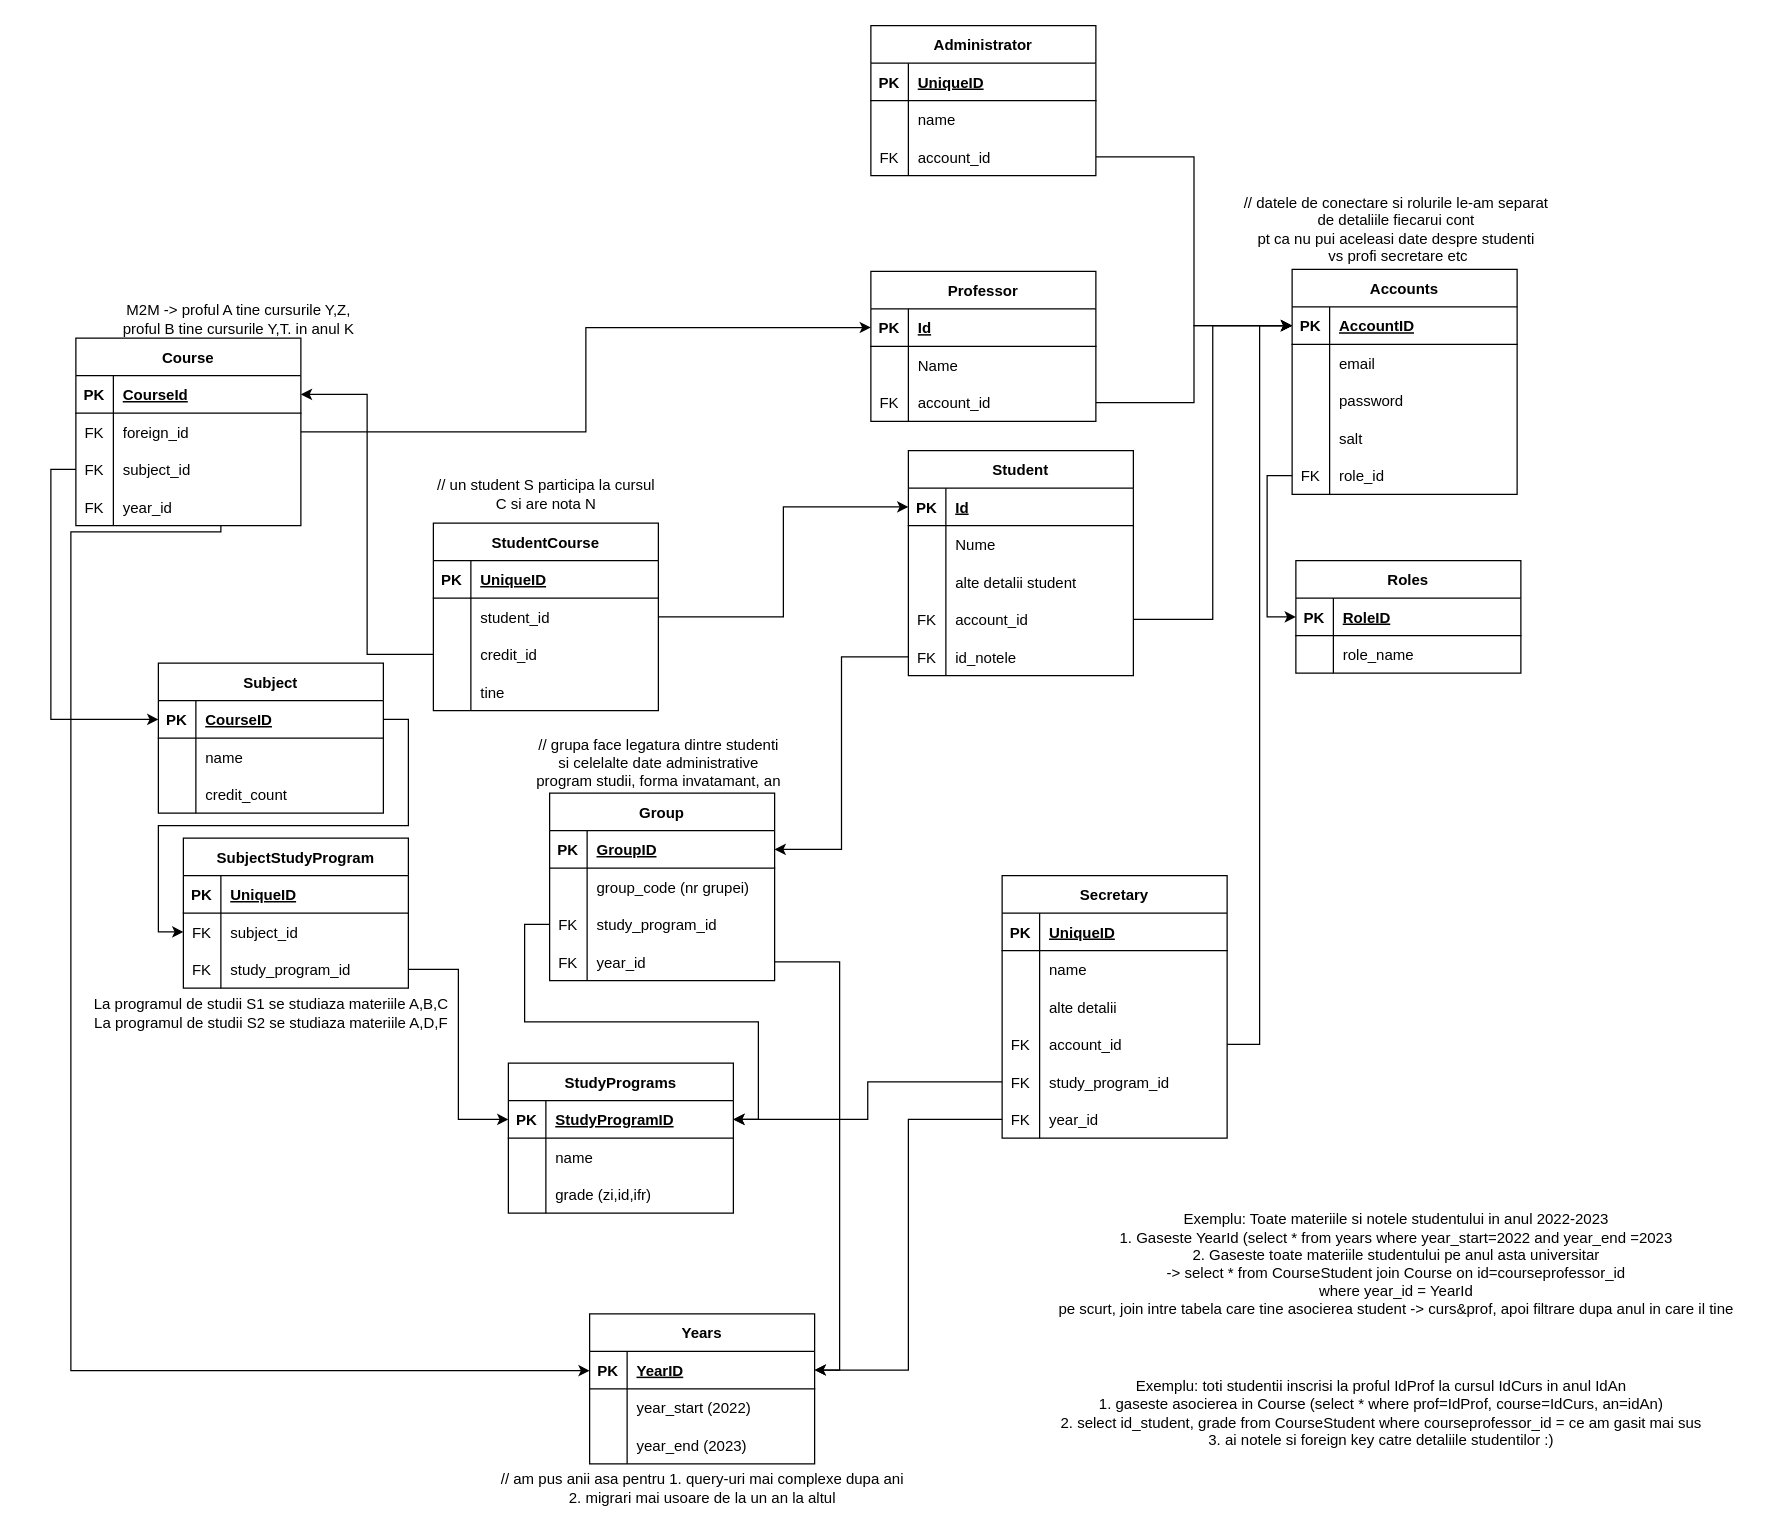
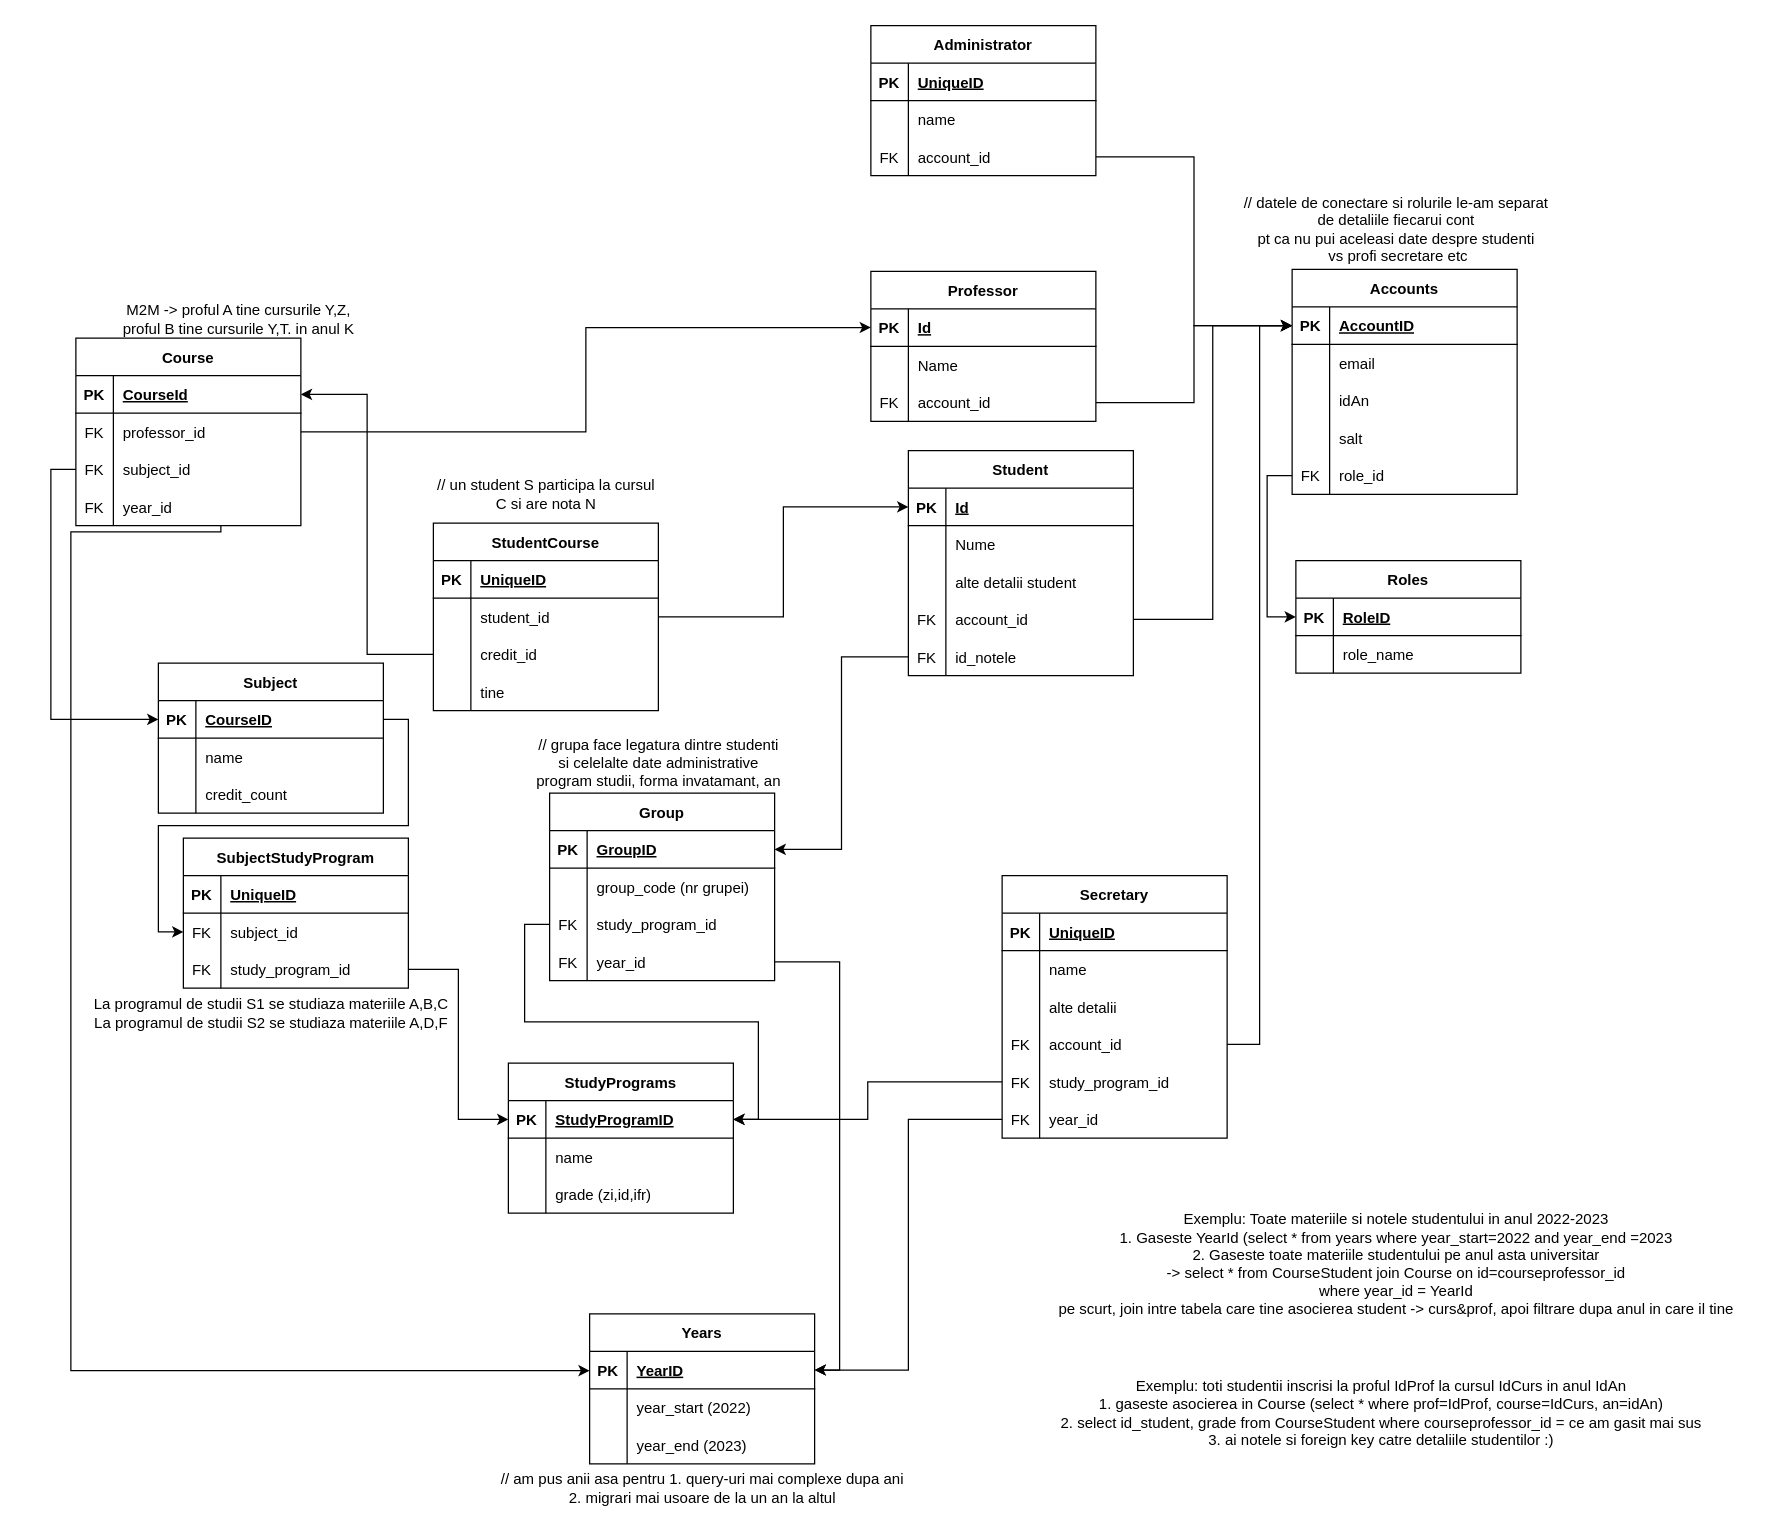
(1372, 401) -> (1354, 401)
(161, 433) -> (171, 433)
